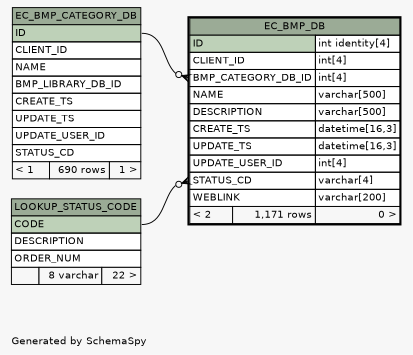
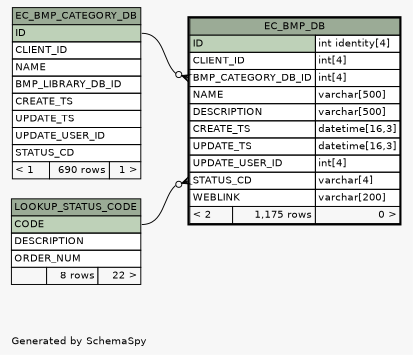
(284, 215) -> (284, 215)
(74, 275) -> (78, 275)
